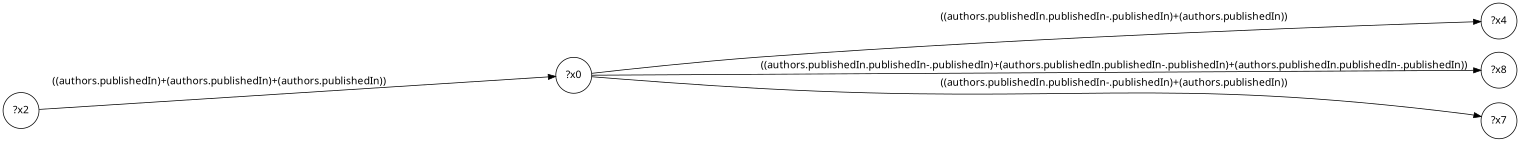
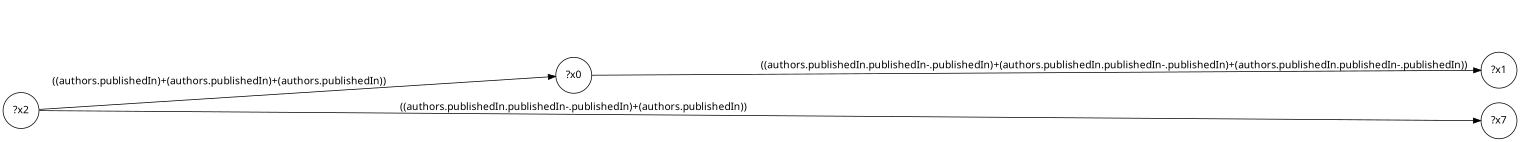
(1499, 21) -> none
(1499, 70) -> (1499, 70)
(1033, 94) -> (756, 116)
